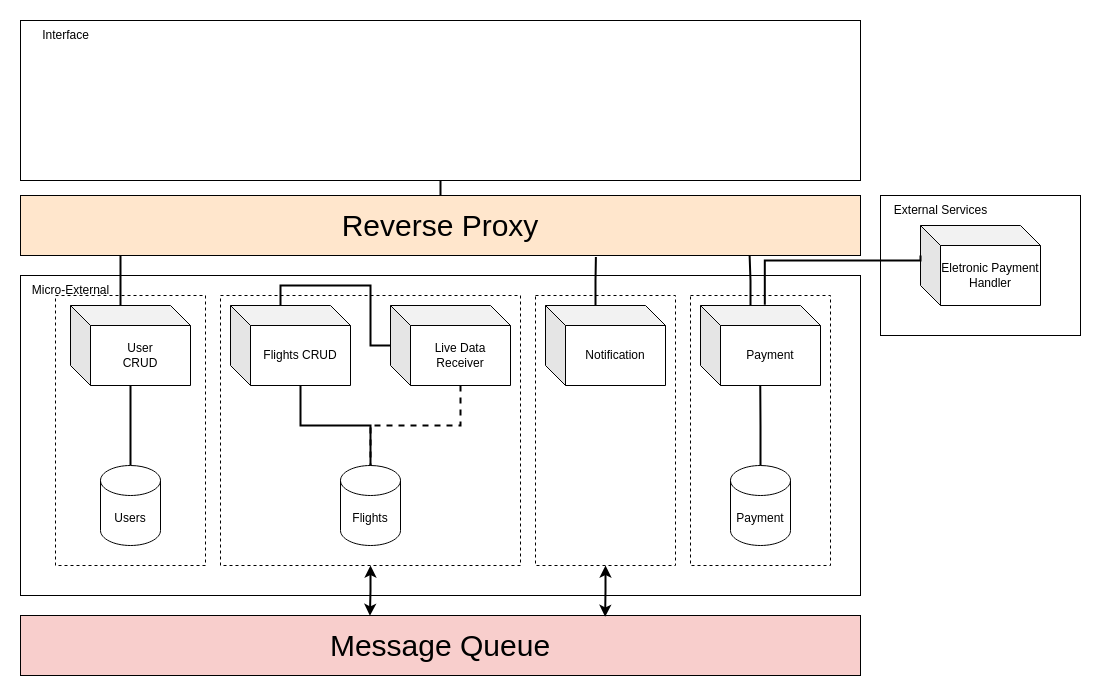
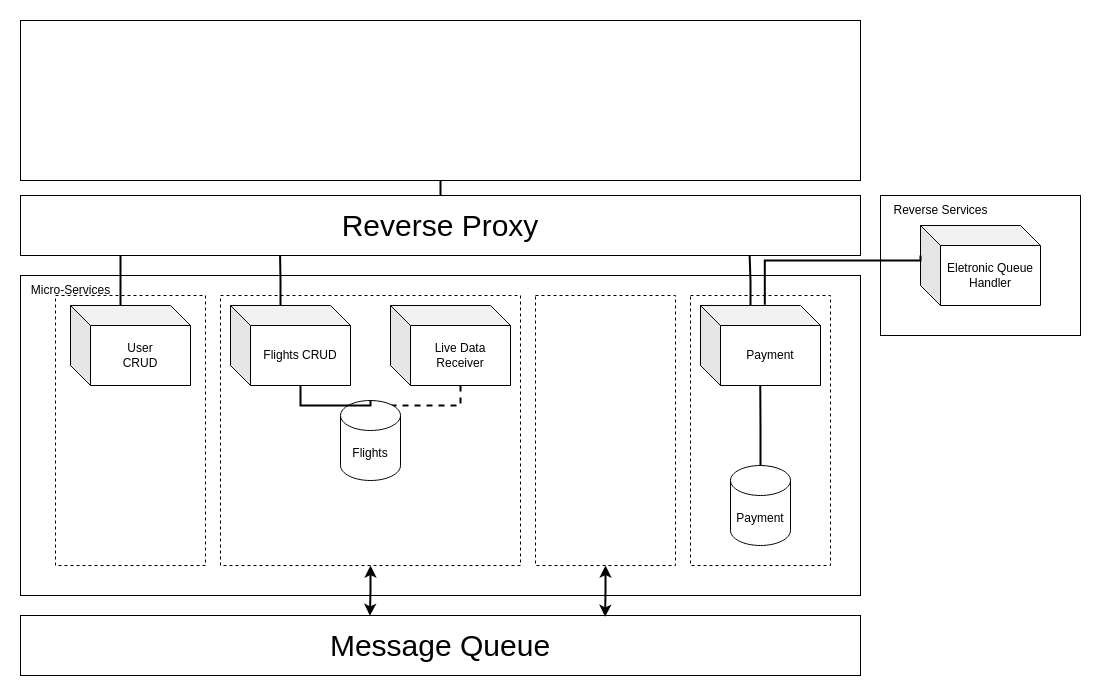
(66, 36) -> none
(941, 211) -> (941, 211)
(441, 226) -> (441, 226)
(991, 276) -> (991, 276)
(596, 282) -> none
(364, 286) -> (280, 272)
(71, 291) -> (71, 291)
(606, 346) -> none
(131, 426) -> none
(131, 506) -> none
(371, 506) -> (371, 441)
(441, 646) -> (441, 646)
